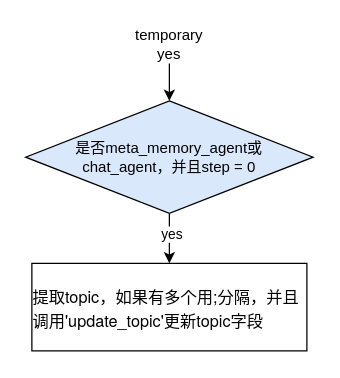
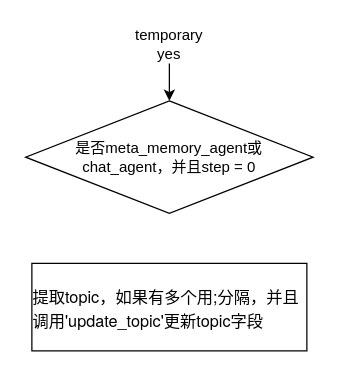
(169, 157) -> (169, 157)
(169, 234) -> none
